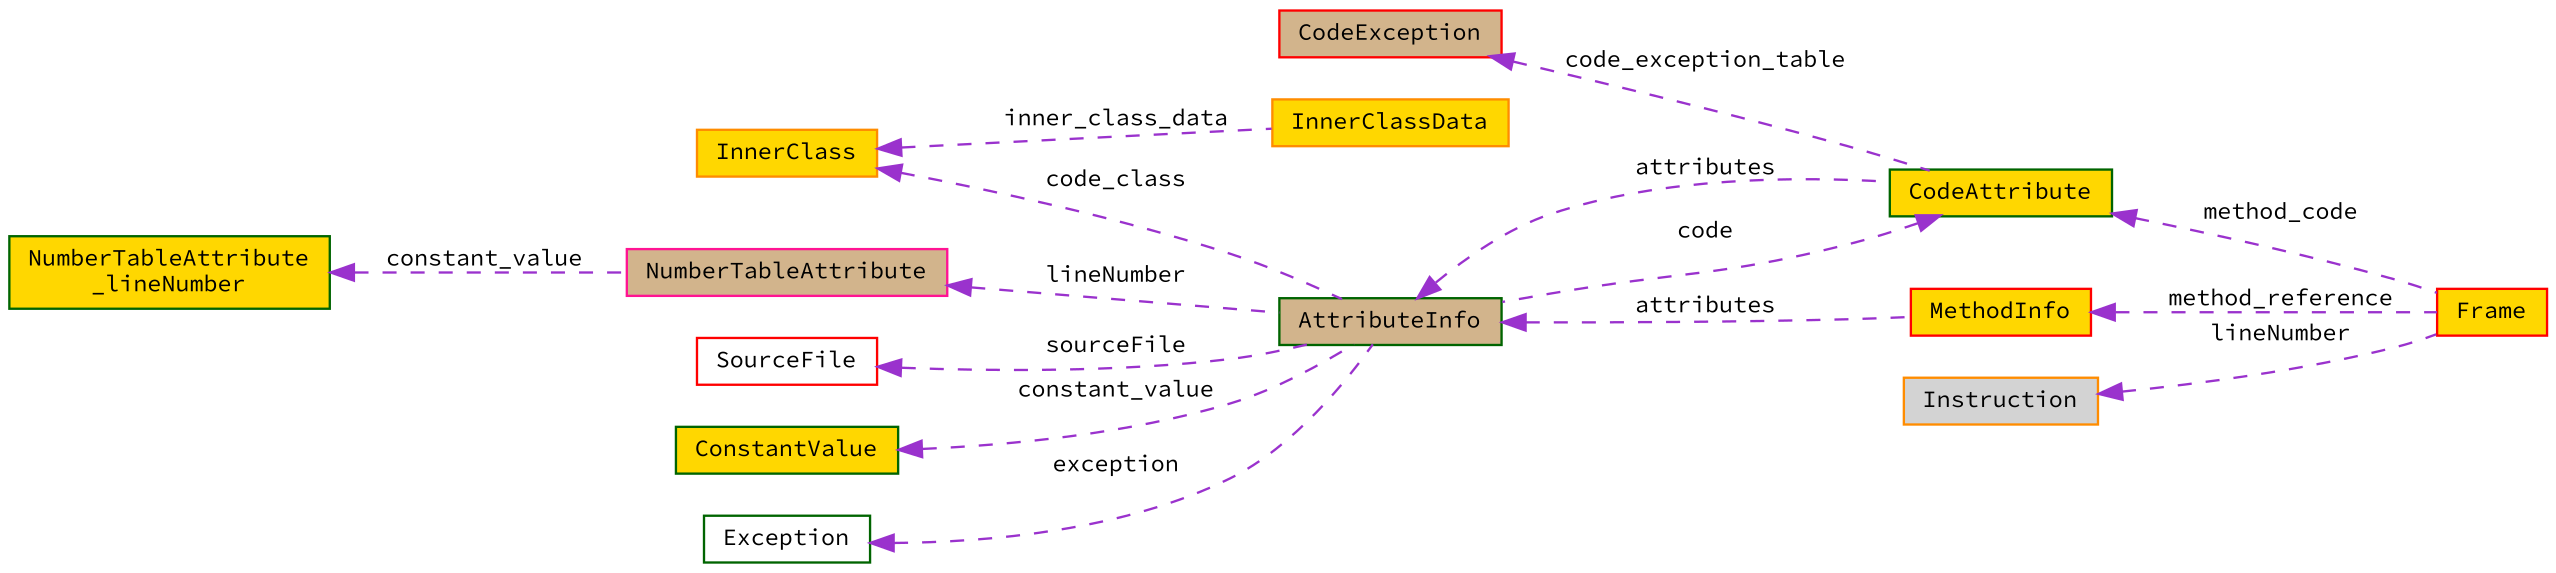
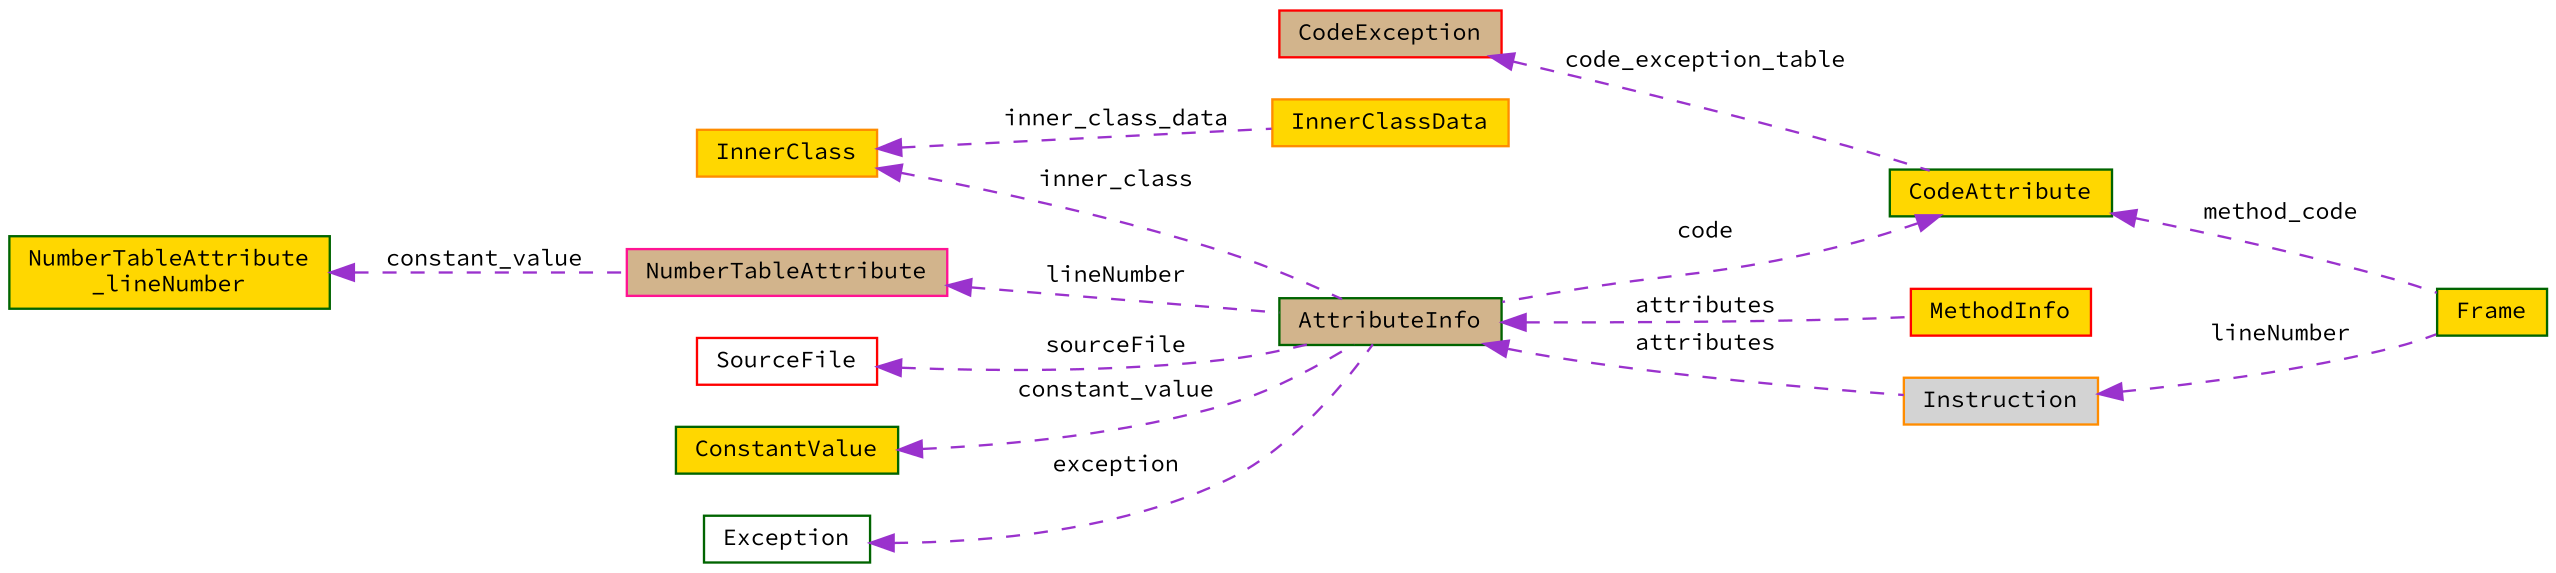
(1110, 180) -> (1110, 180)
(1652, 190) -> (1705, 377)
(2276, 312) -> none
(2492, 312) -> (2492, 312)
